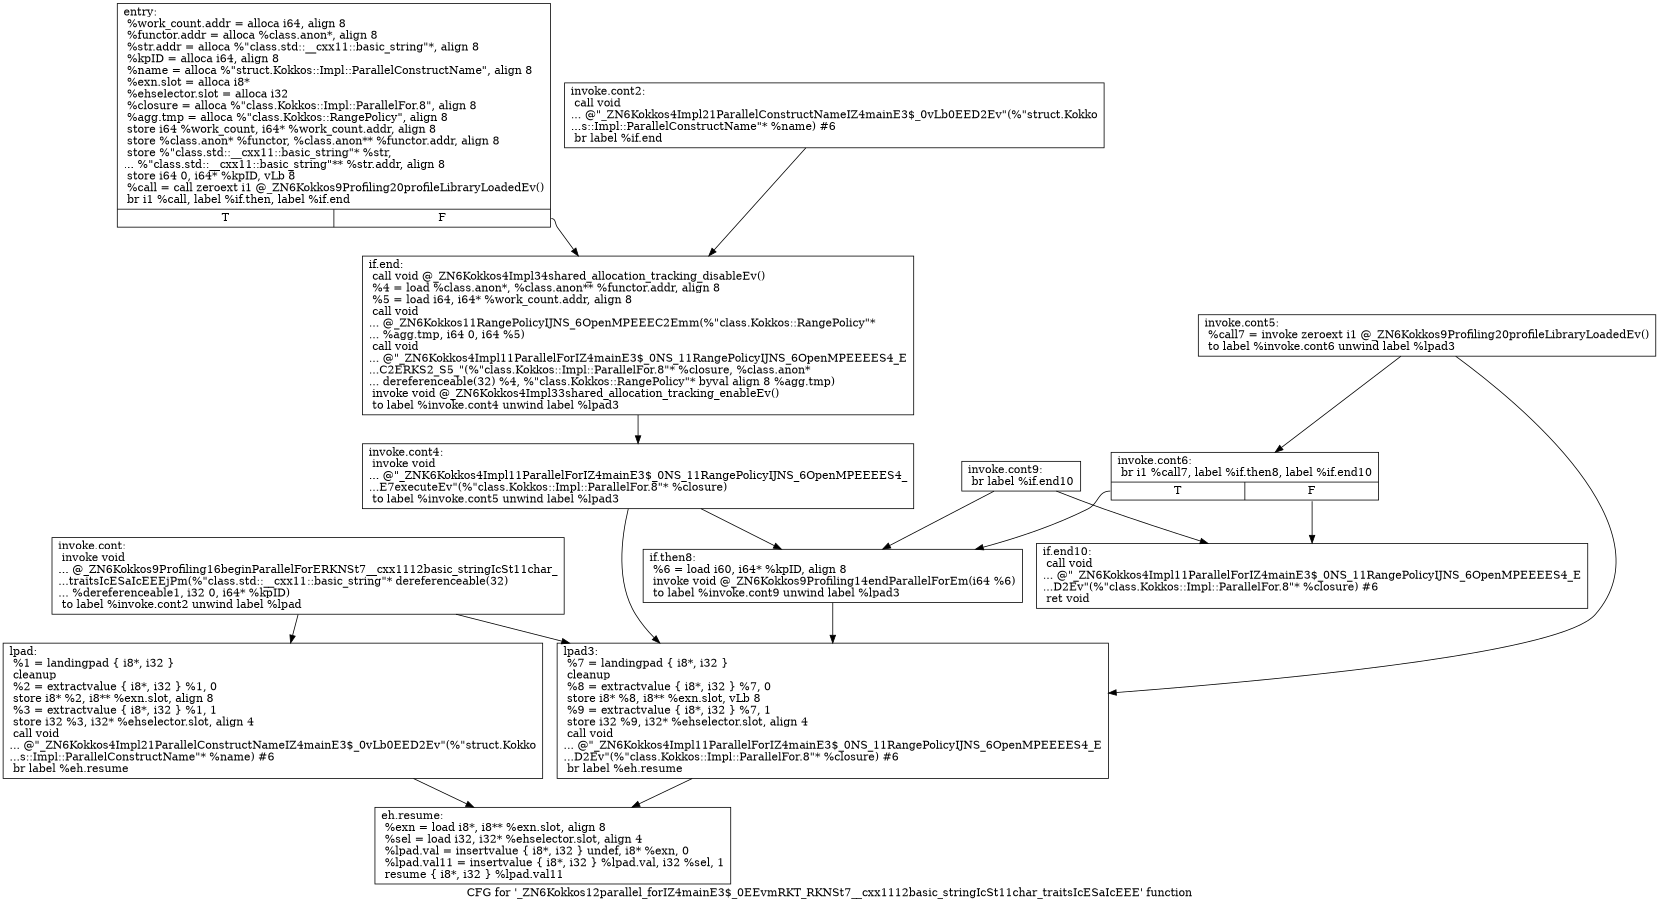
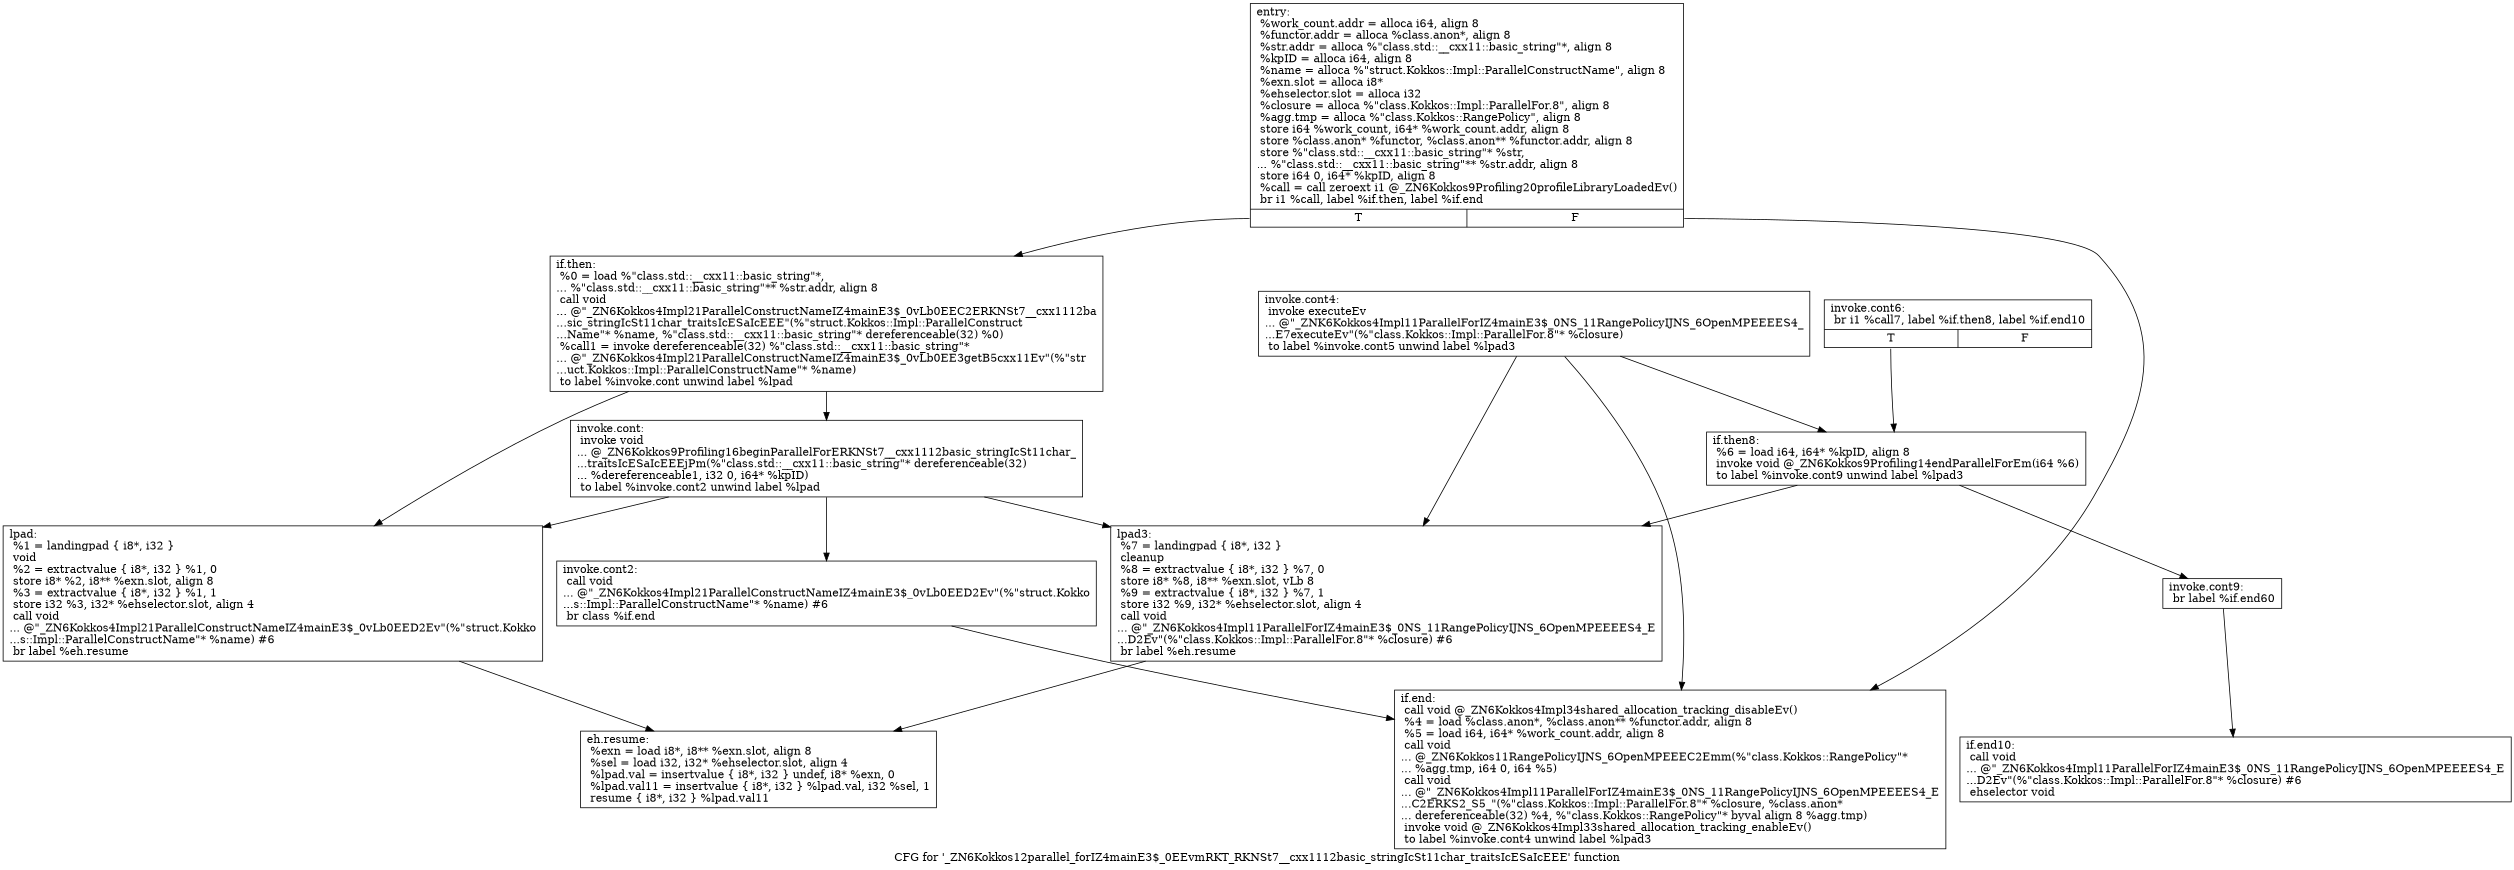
(617, 138) -> (609, 617)
(210, 176) -> (1346, 176)
none -> (827, 324)
(1427, 335) -> none
(638, 425) -> (1662, 506)
(402, 464) -> (1316, 312)
(1021, 482) -> (2222, 599)
(942, 518) -> (2064, 528)
(1312, 518) -> none
none -> (827, 525)
(748, 570) -> (1812, 452)
(1067, 599) -> (2011, 793)
(33, 675) -> (23, 558)
